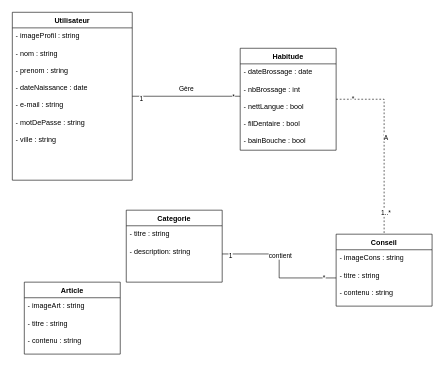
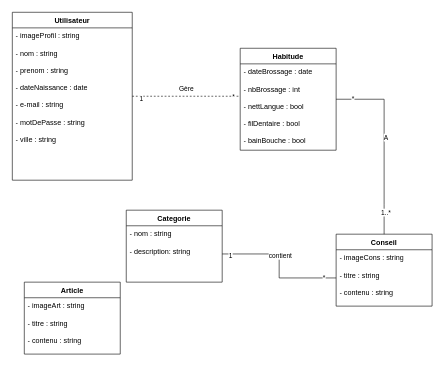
(186, 96) -> (186, 96)
(384, 143) -> (384, 143)
(167, 239) -> (167, 239)
